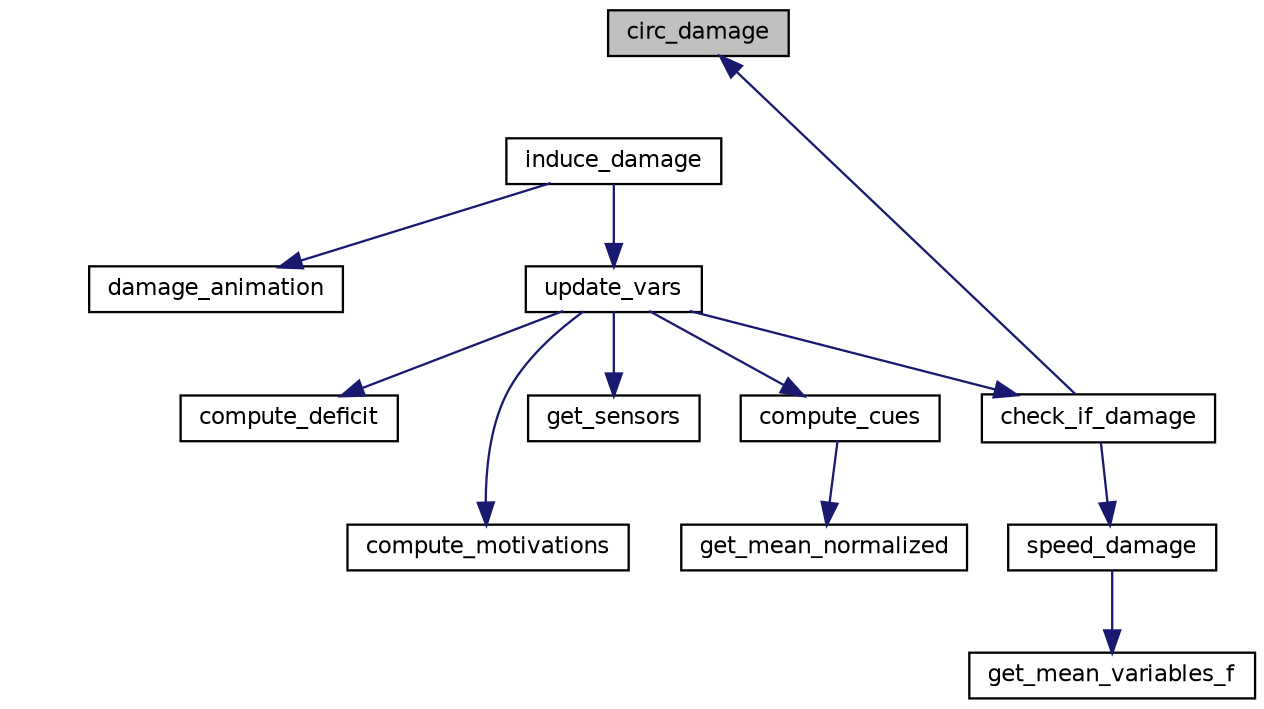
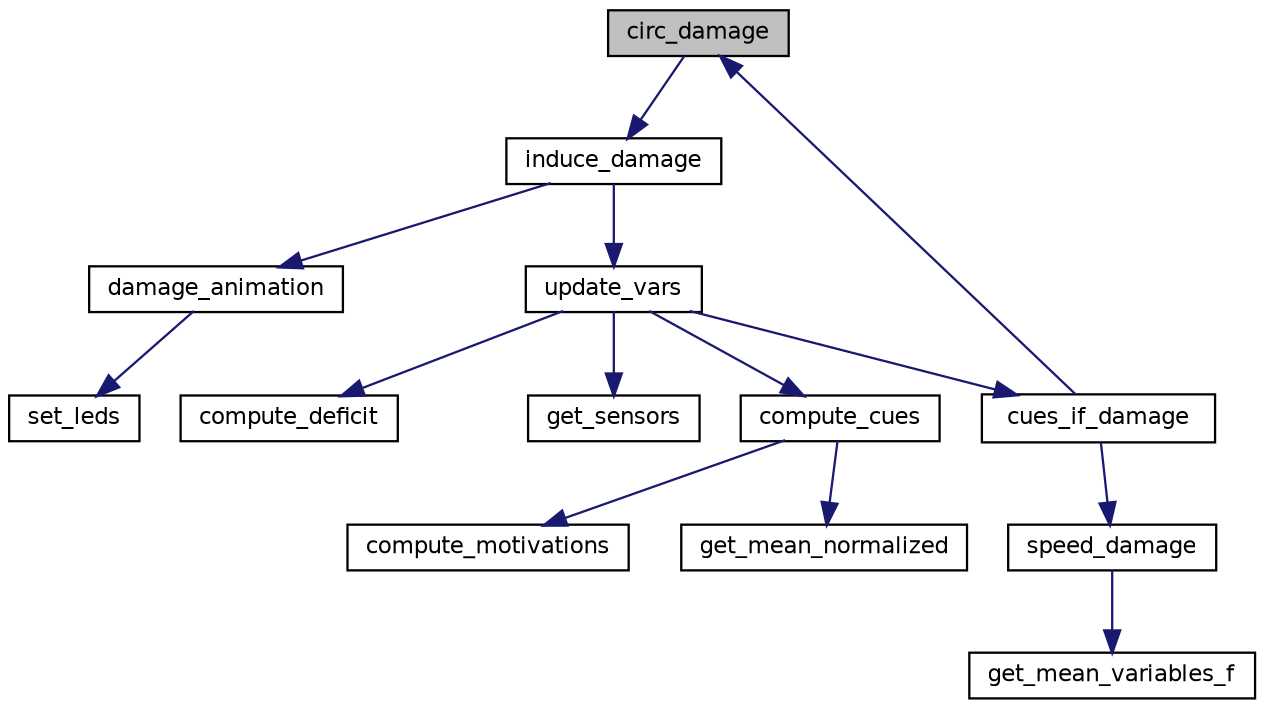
none -> (663, 88)
(507, 393) -> (675, 479)
none -> (74, 418)
(1098, 418) -> (1098, 418)
